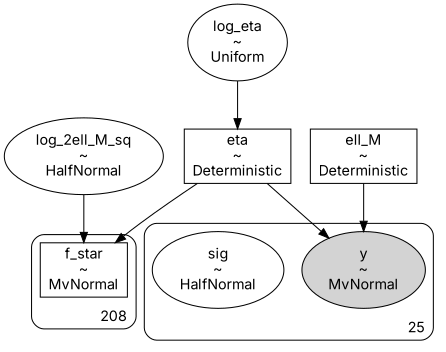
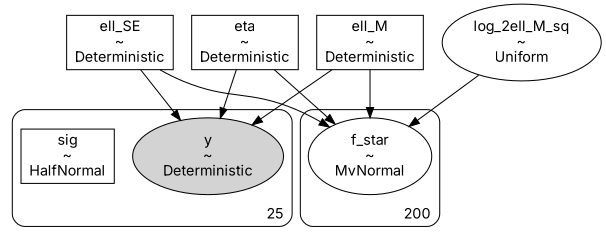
none -> (120, 43)
(238, 43) -> none
none -> (370, 88)
(84, 156) -> (522, 43)
(84, 270) -> (370, 156)
(218, 270) -> (68, 156)
(364, 270) -> (208, 156)
(114, 317) -> (418, 215)
